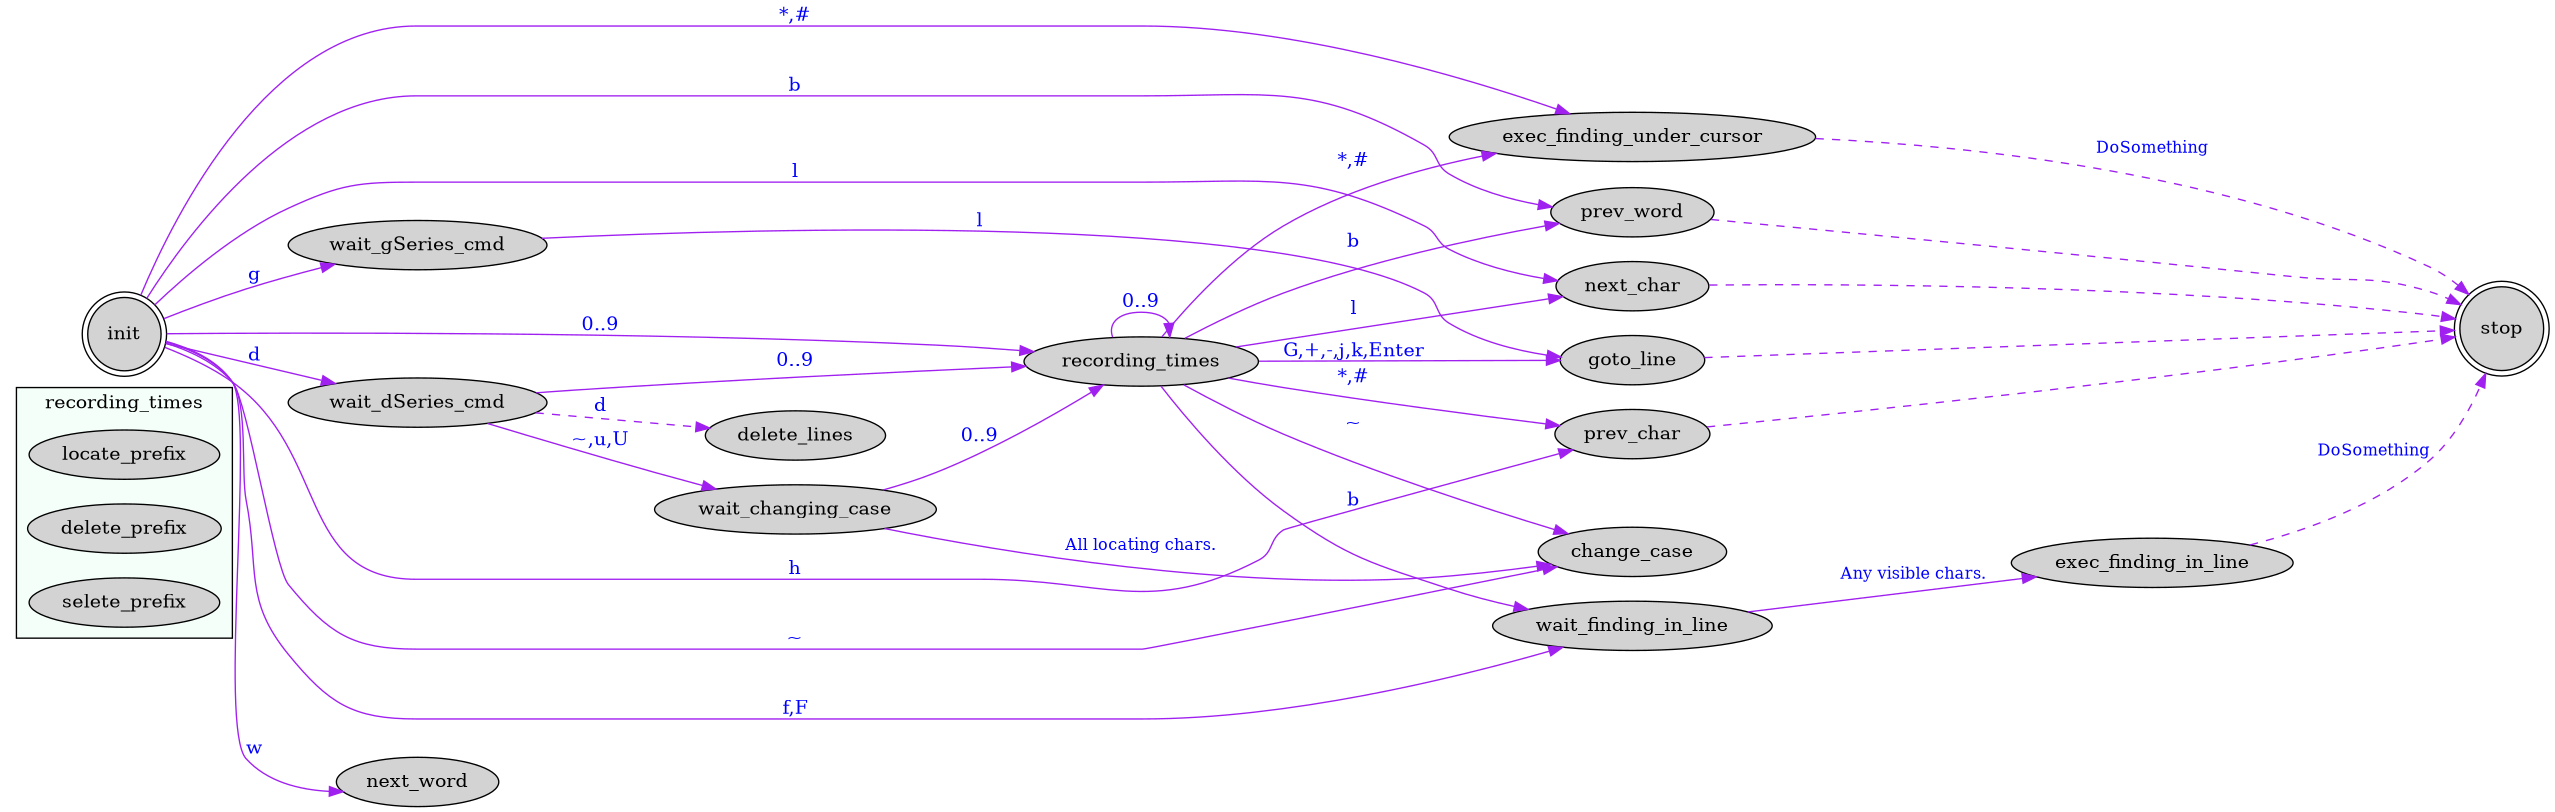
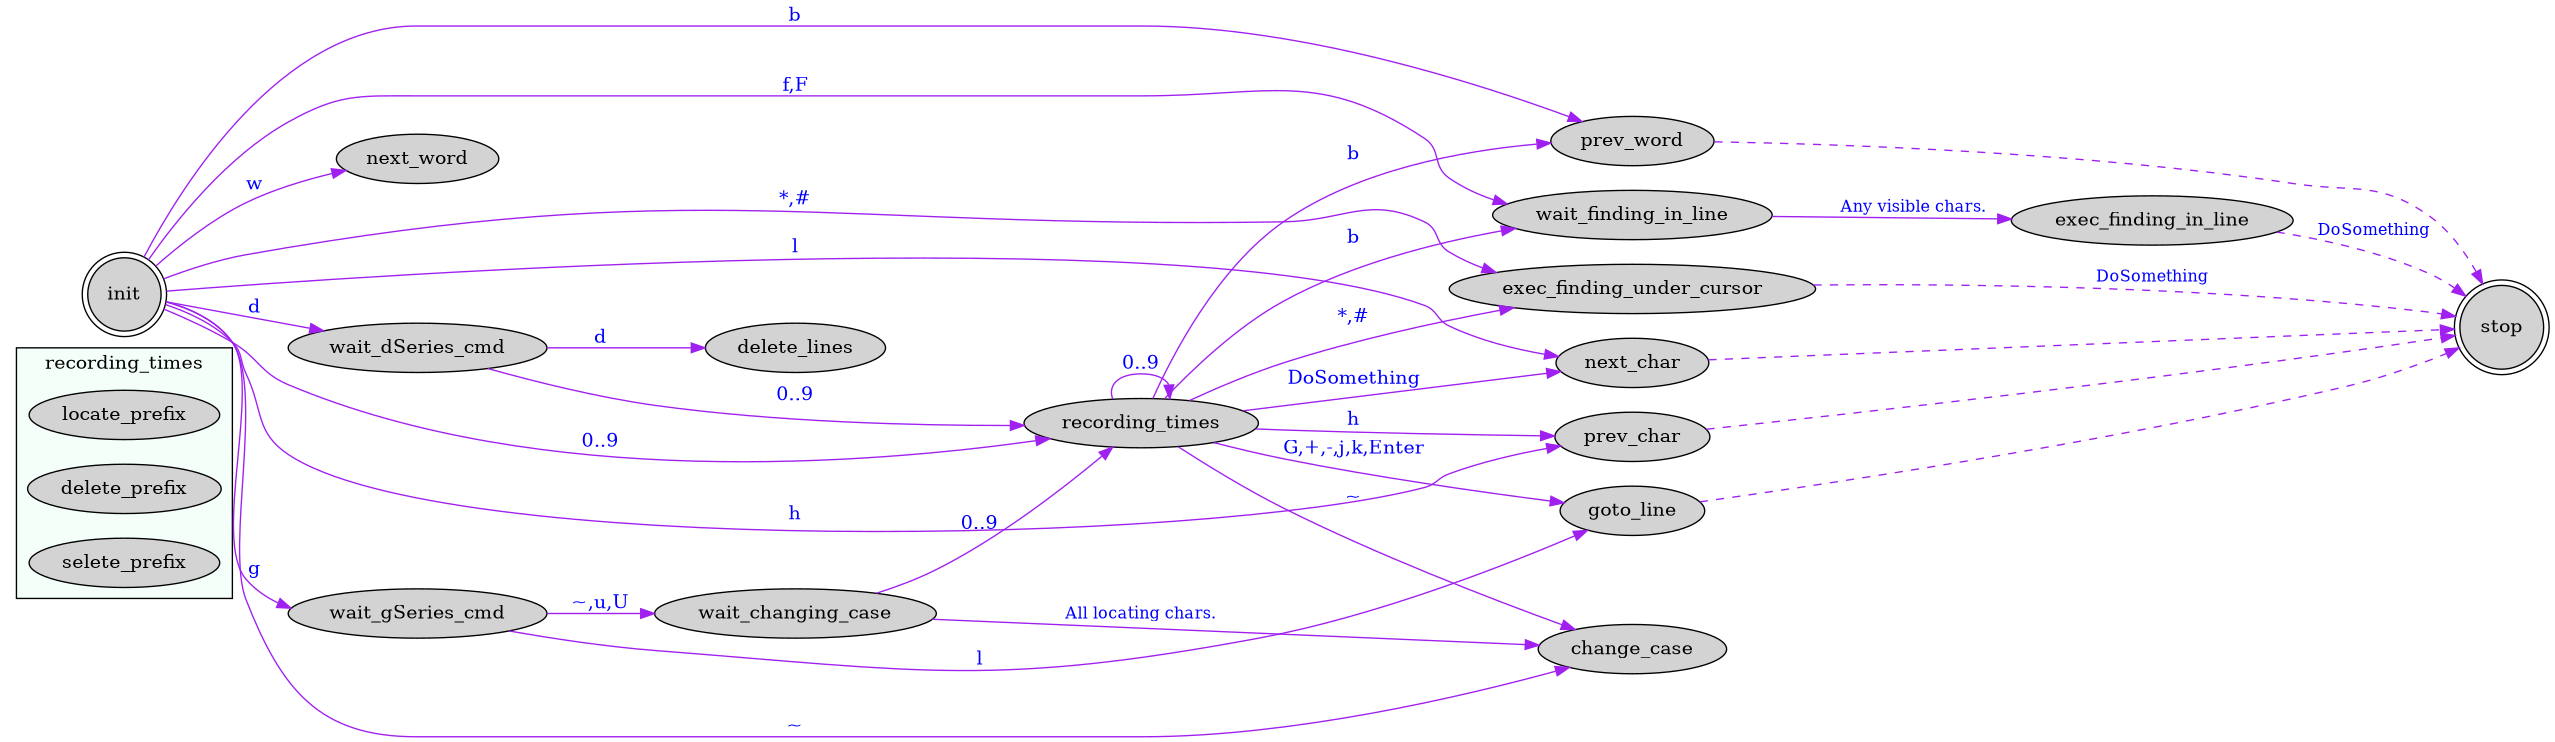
(1354, 309) -> (1354, 379)
(1354, 377) -> (1354, 420)
(616, 420) -> (619, 348)
(595, 455) -> (594, 614)
